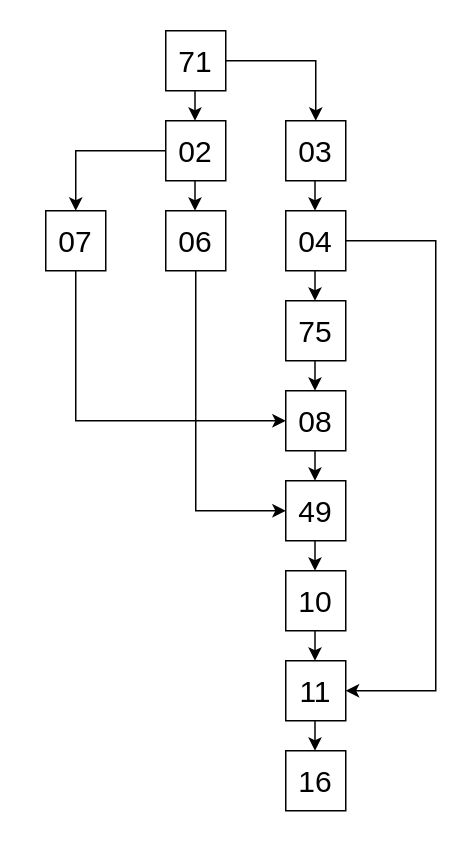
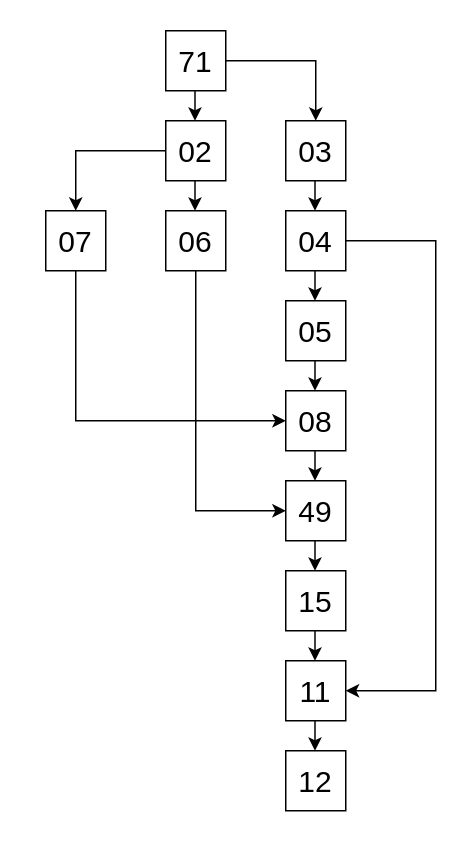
(316, 331) -> (316, 331)
(316, 601) -> (316, 601)
(316, 781) -> (316, 781)
